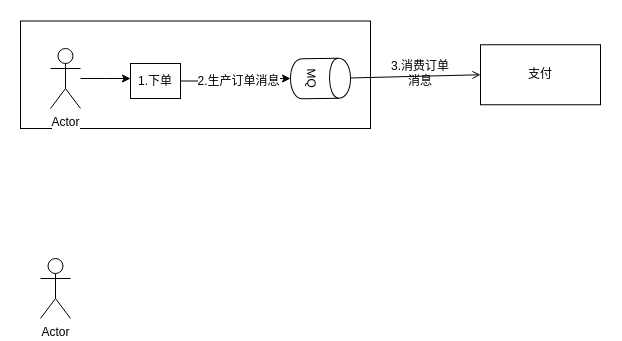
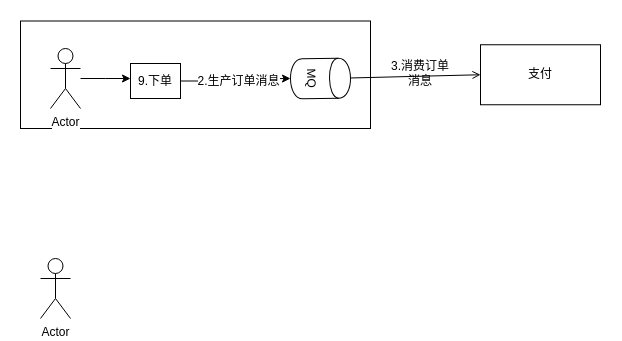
(156, 82) -> (156, 82)
